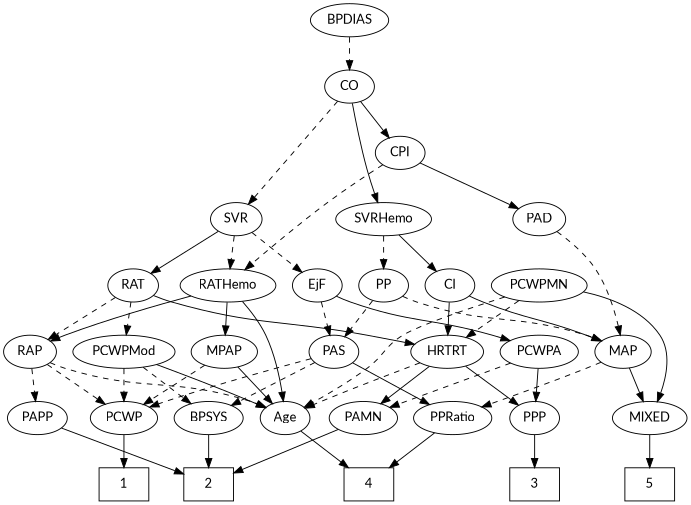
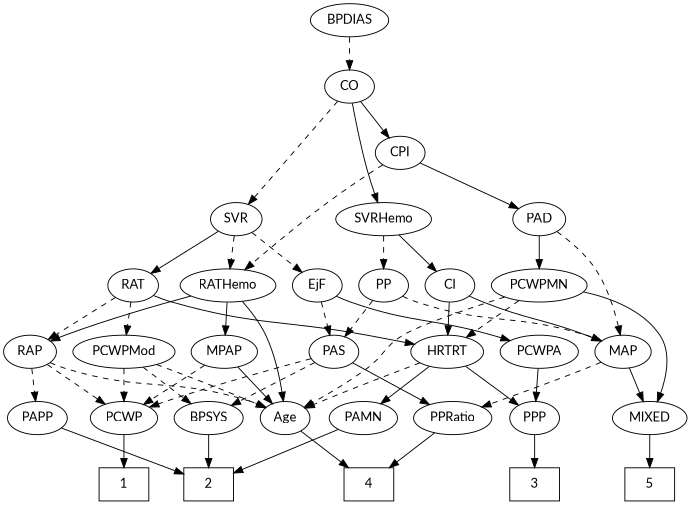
none -> (539, 248)
(204, 383) -> (204, 383)
(455, 384) -> none
